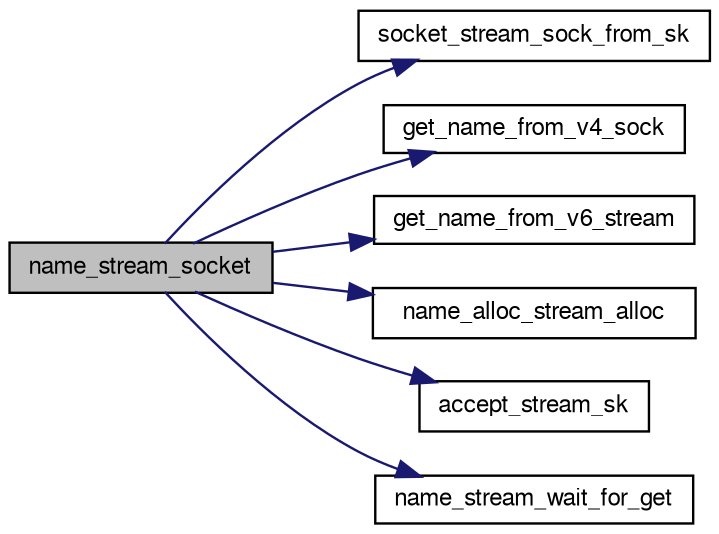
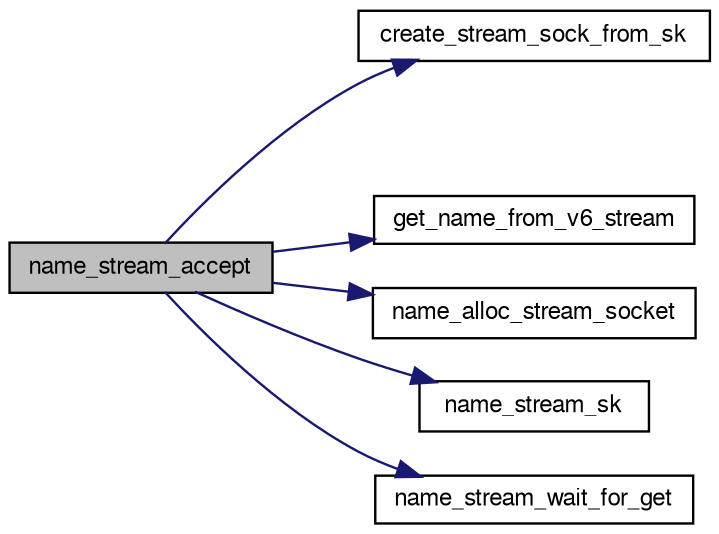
(534, 36) -> (534, 36)
(534, 129) -> none
(141, 268) -> (141, 268)
(534, 313) -> (534, 313)
(534, 406) -> (534, 406)
